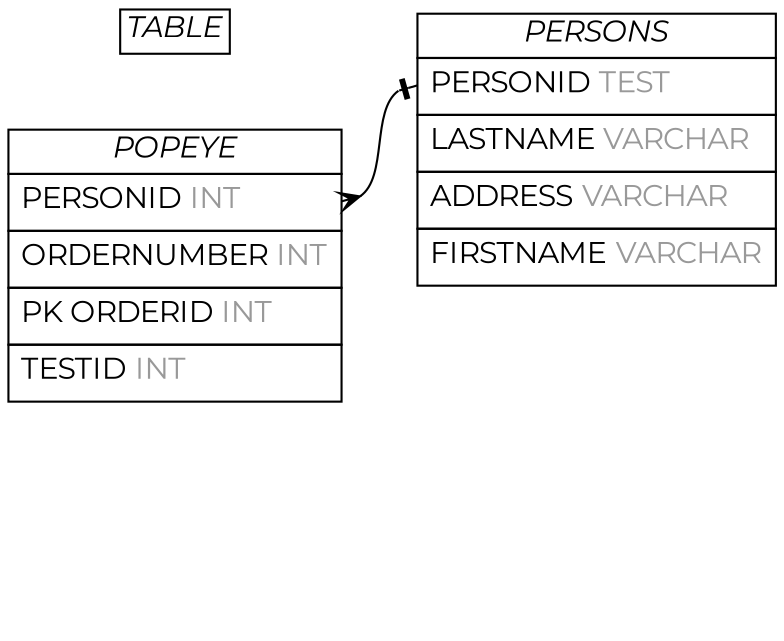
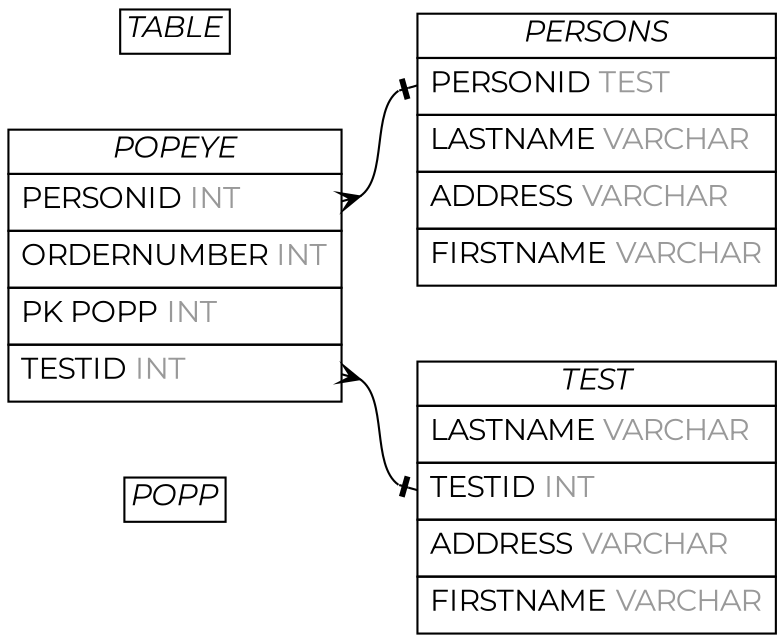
(121, 313) -> (94, 313)
none -> (597, 497)
none -> (175, 499)
